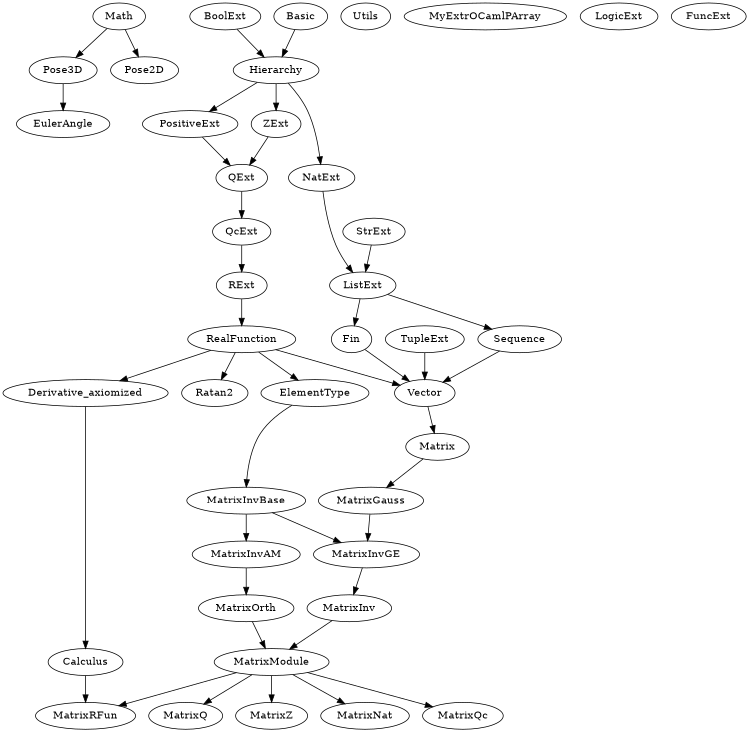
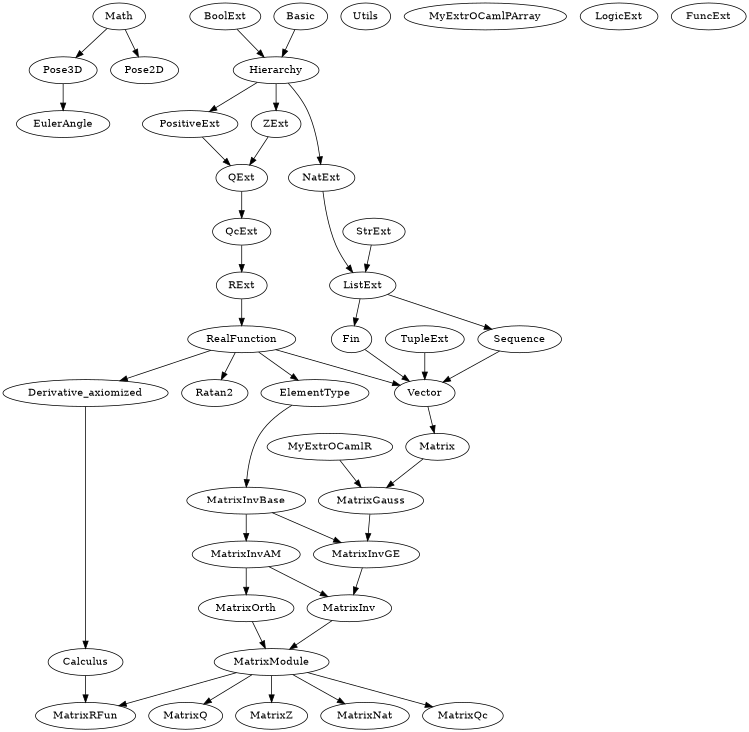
none -> (330, 447)
none -> (295, 580)
